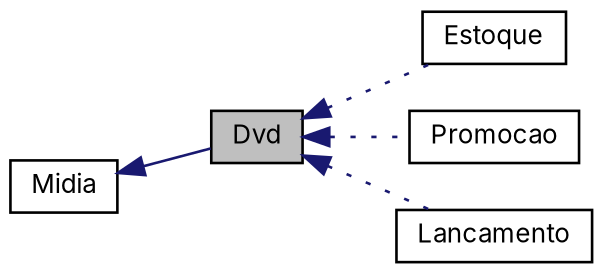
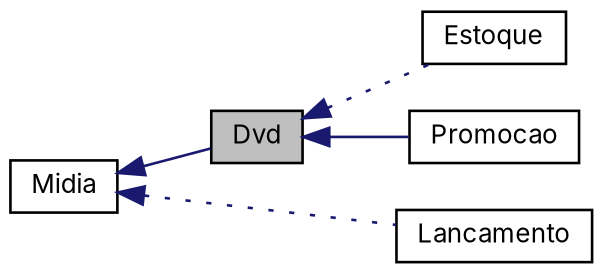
(369, 137) -> (369, 137)
(380, 189) -> (270, 210)
